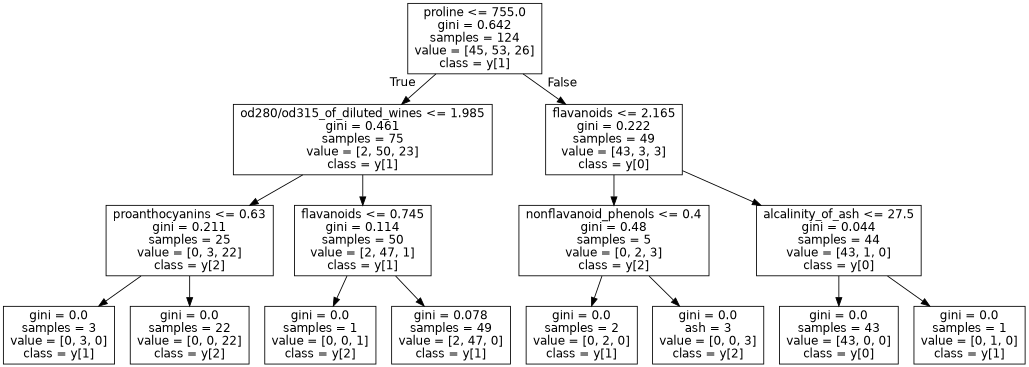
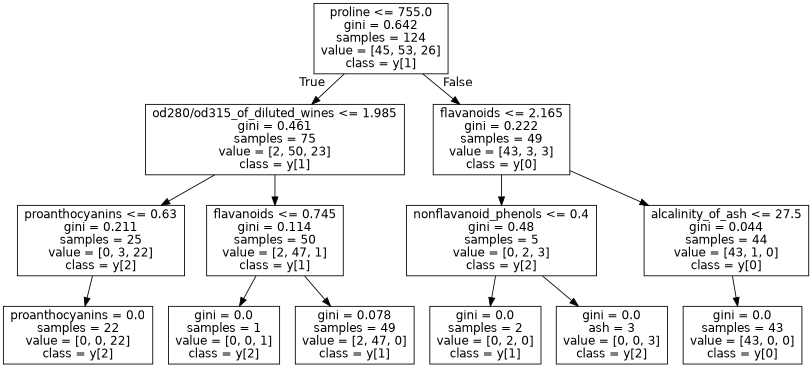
(59, 335) -> none
(190, 335) -> (78, 335)
(970, 335) -> none
